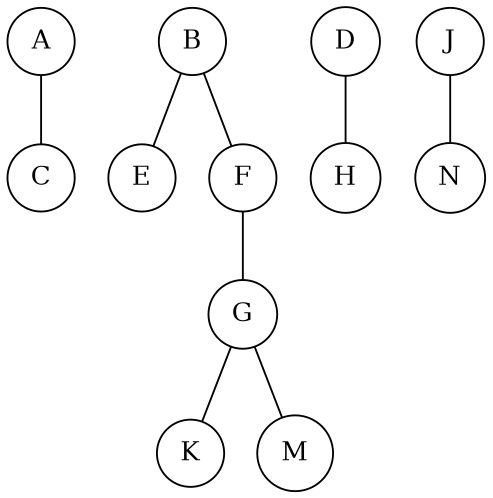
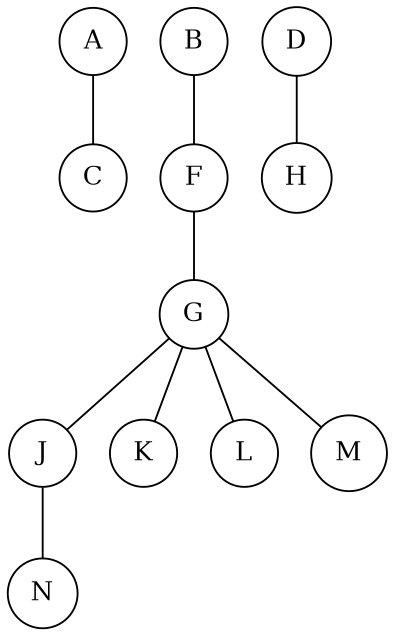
(142, 178) -> none
none -> (118, 384)
none -> (244, 453)
